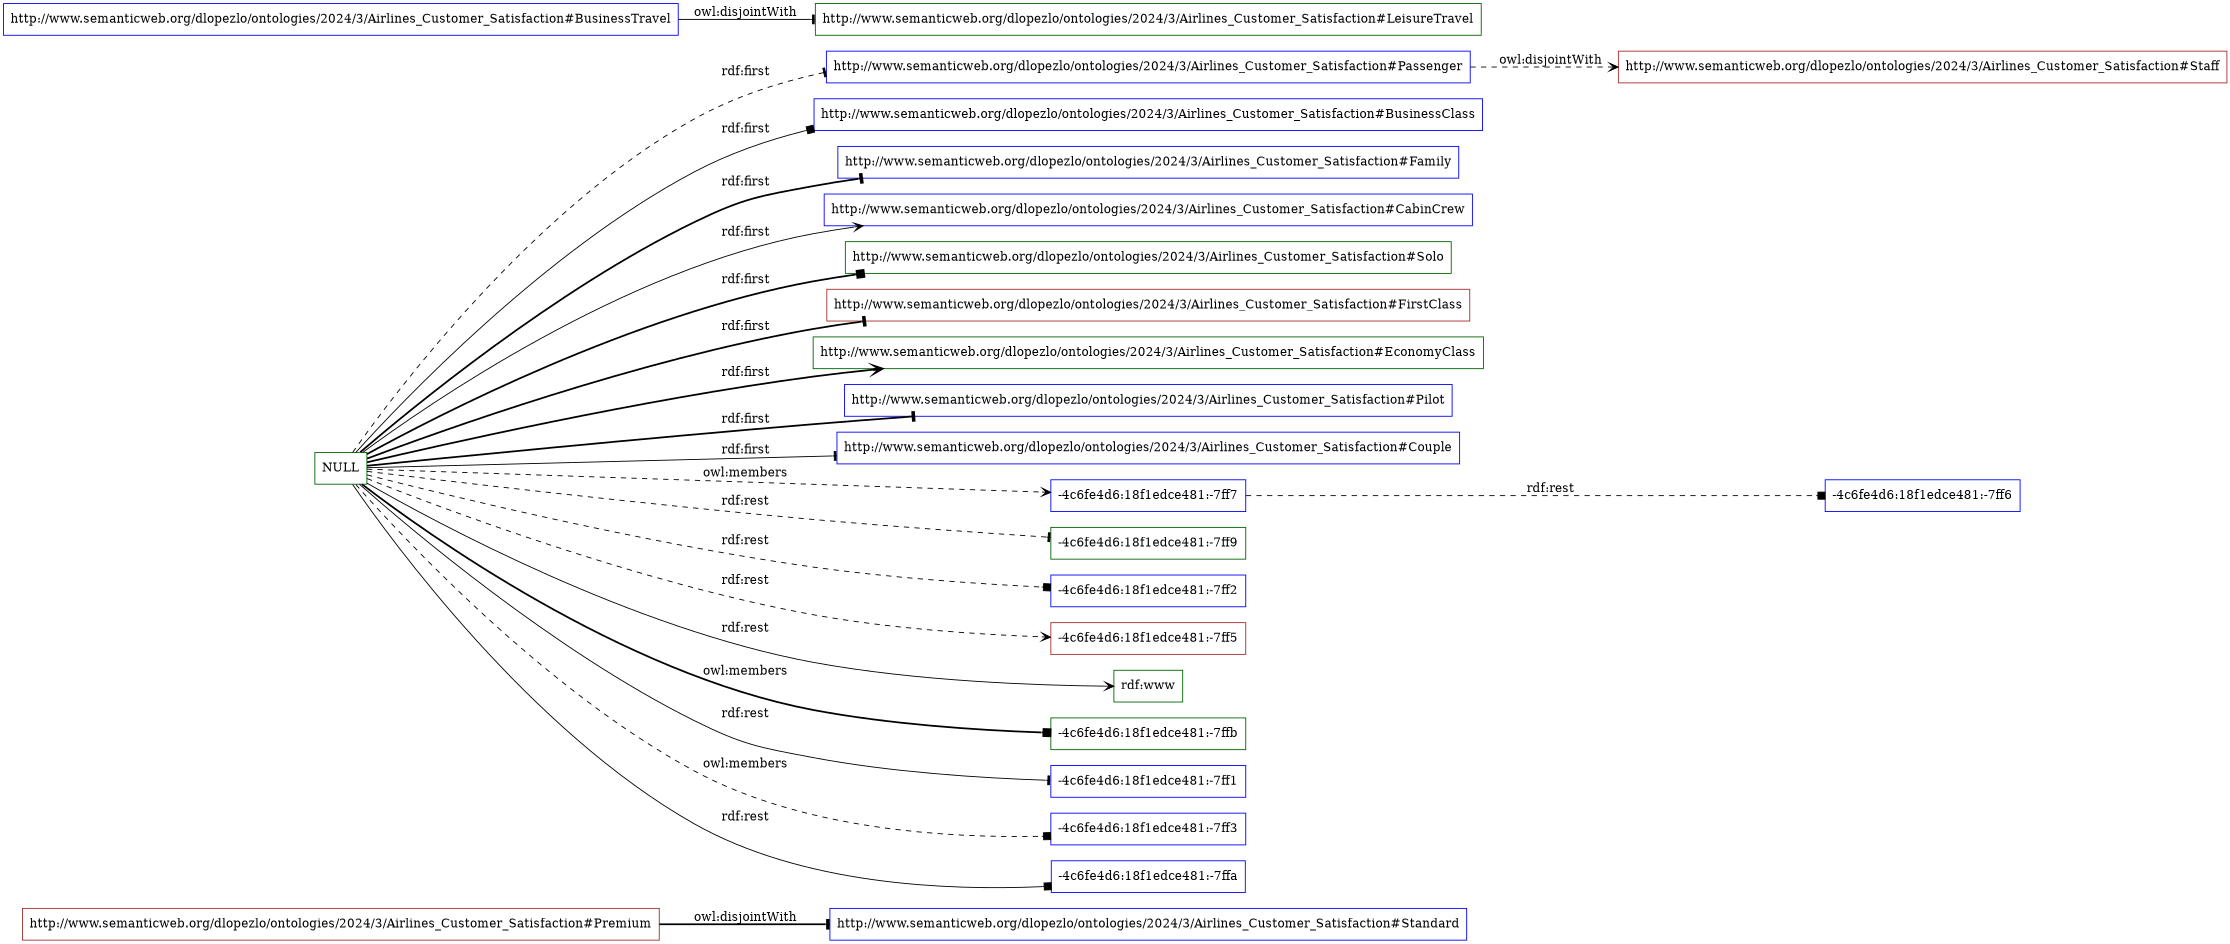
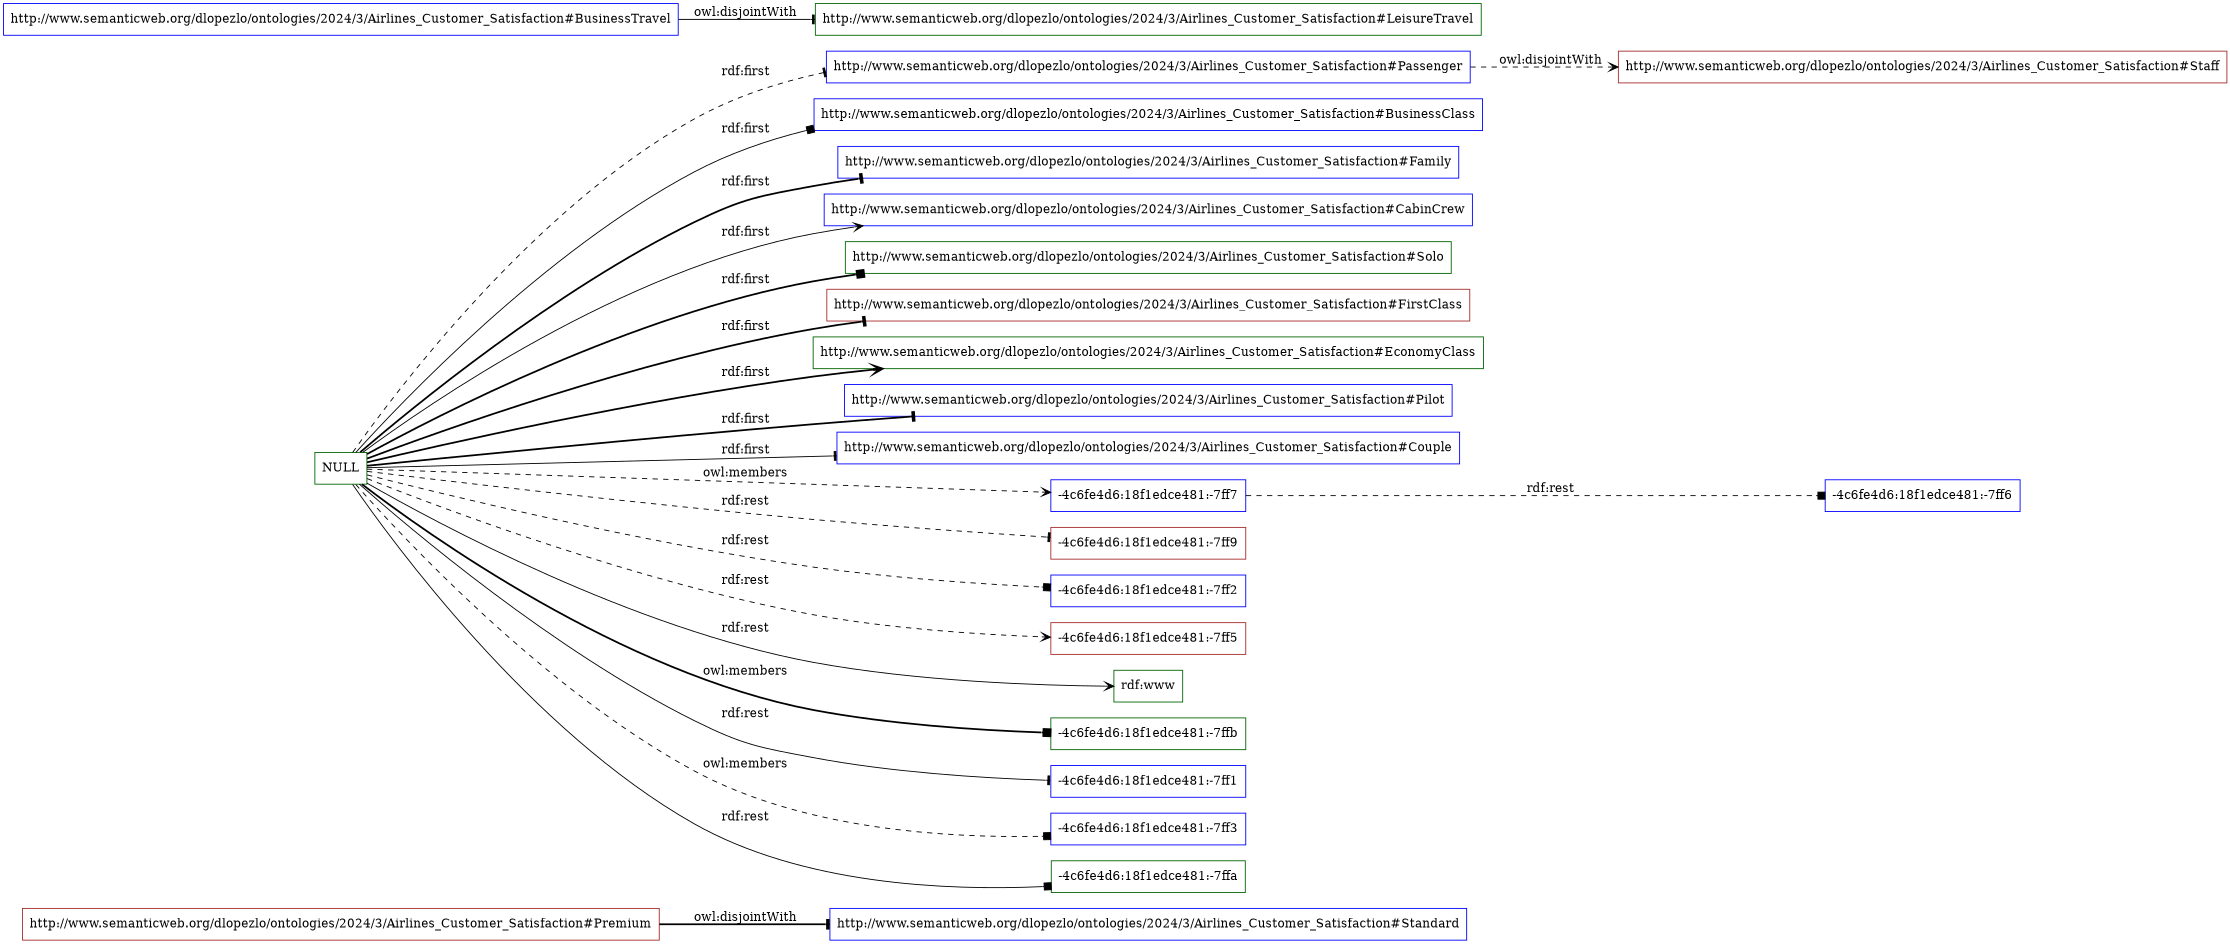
(1148, 543) -> (1148, 543)
(1148, 877) -> (1148, 877)
